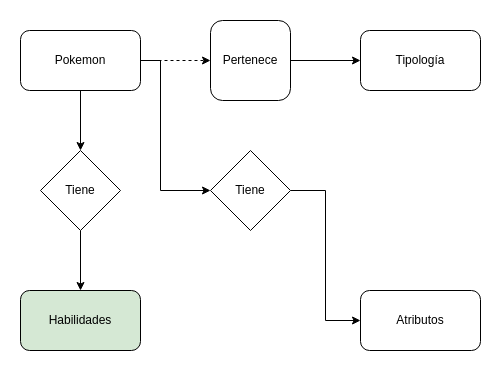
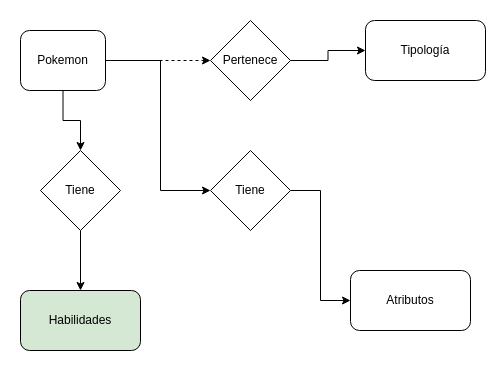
(81, 61) -> (63, 61)
(251, 61) -> (251, 61)
(421, 61) -> (426, 51)
(421, 321) -> (411, 301)
